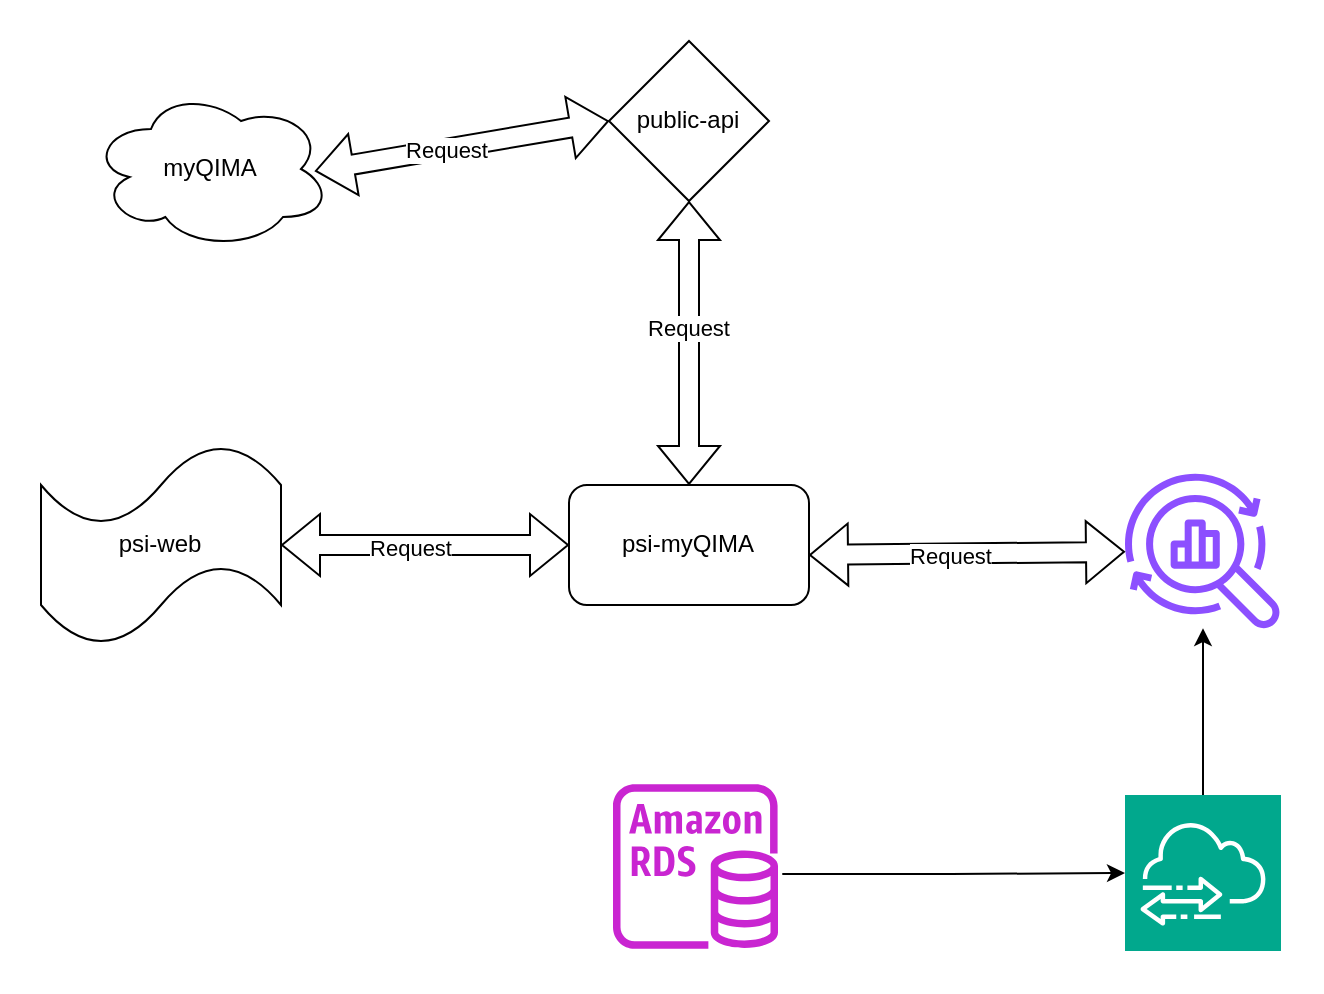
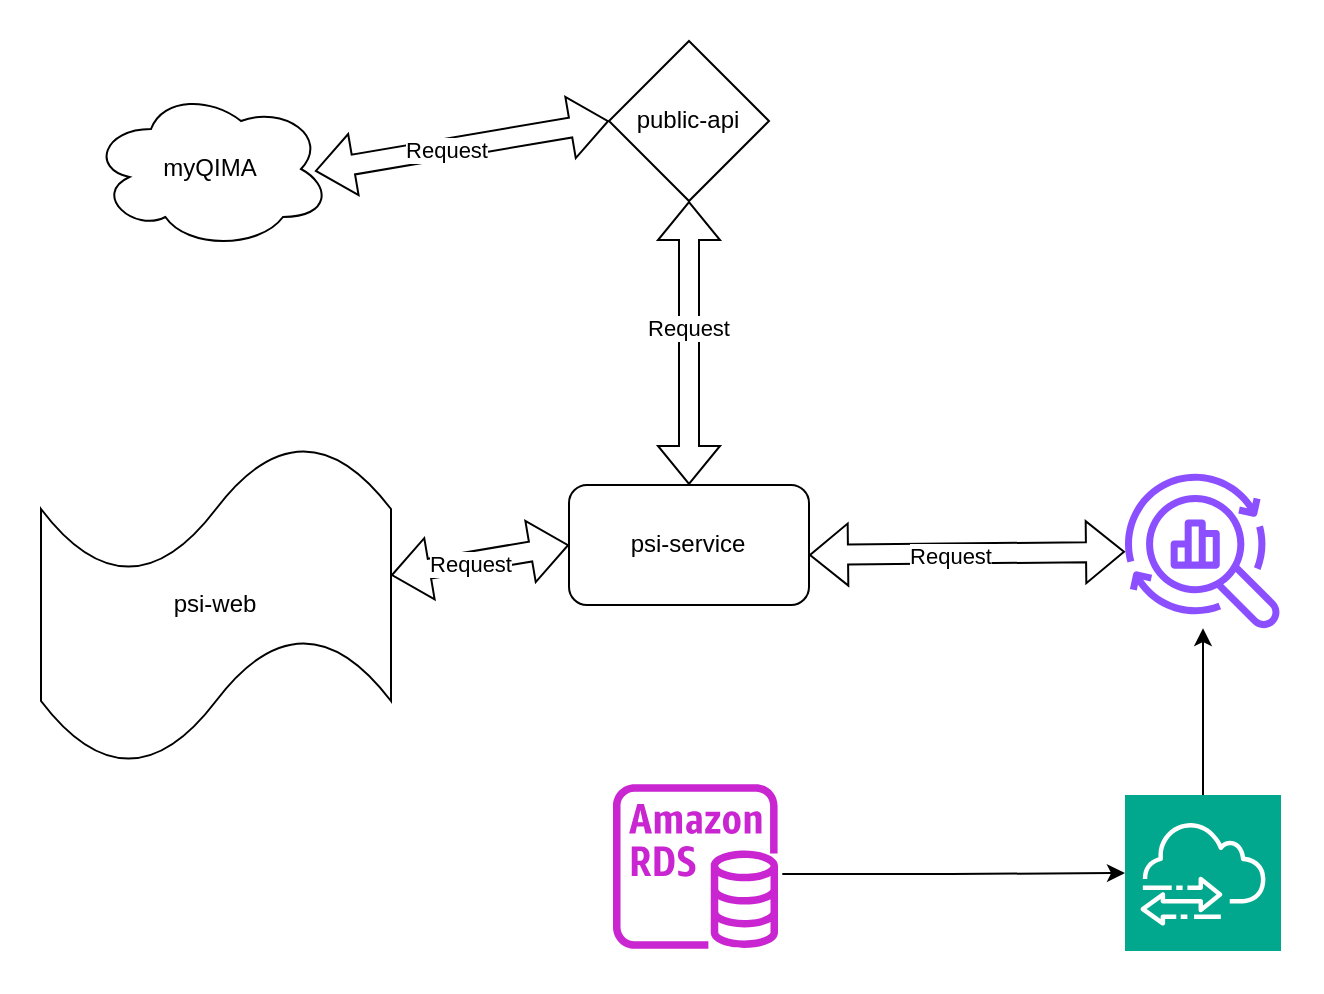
(161, 545) -> (216, 605)
(689, 545) -> (689, 545)
